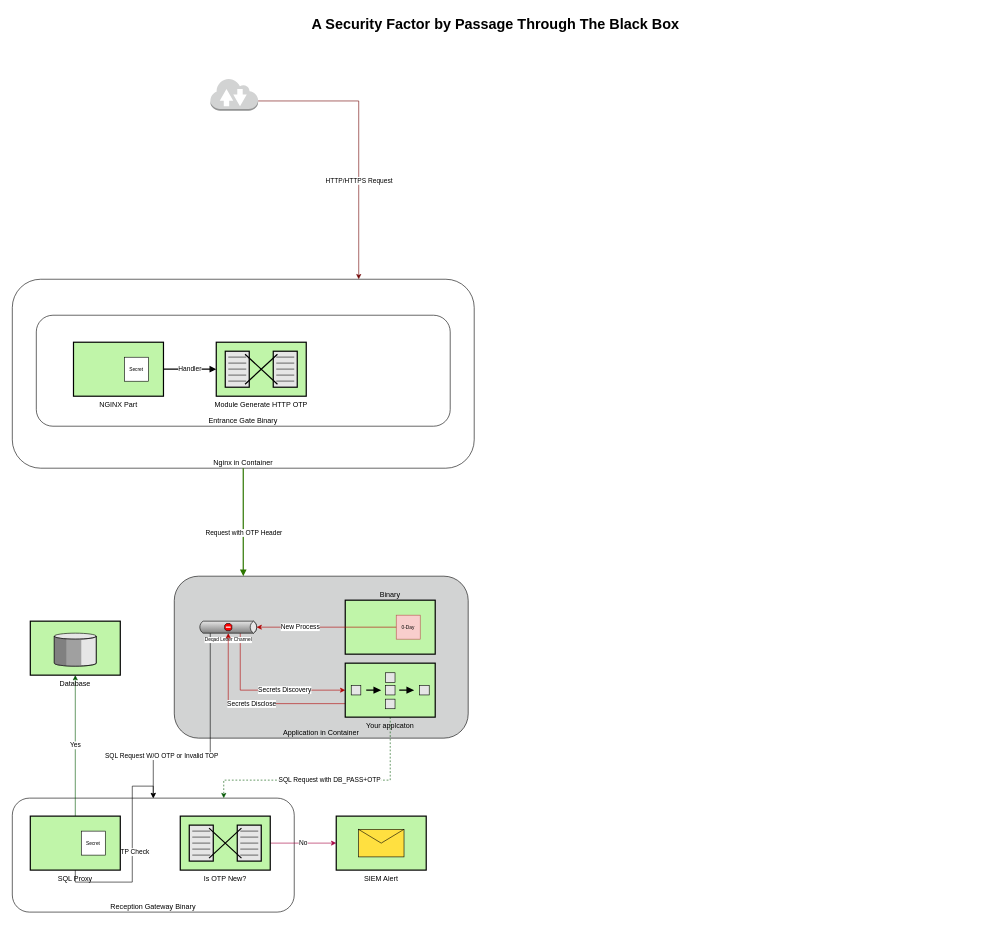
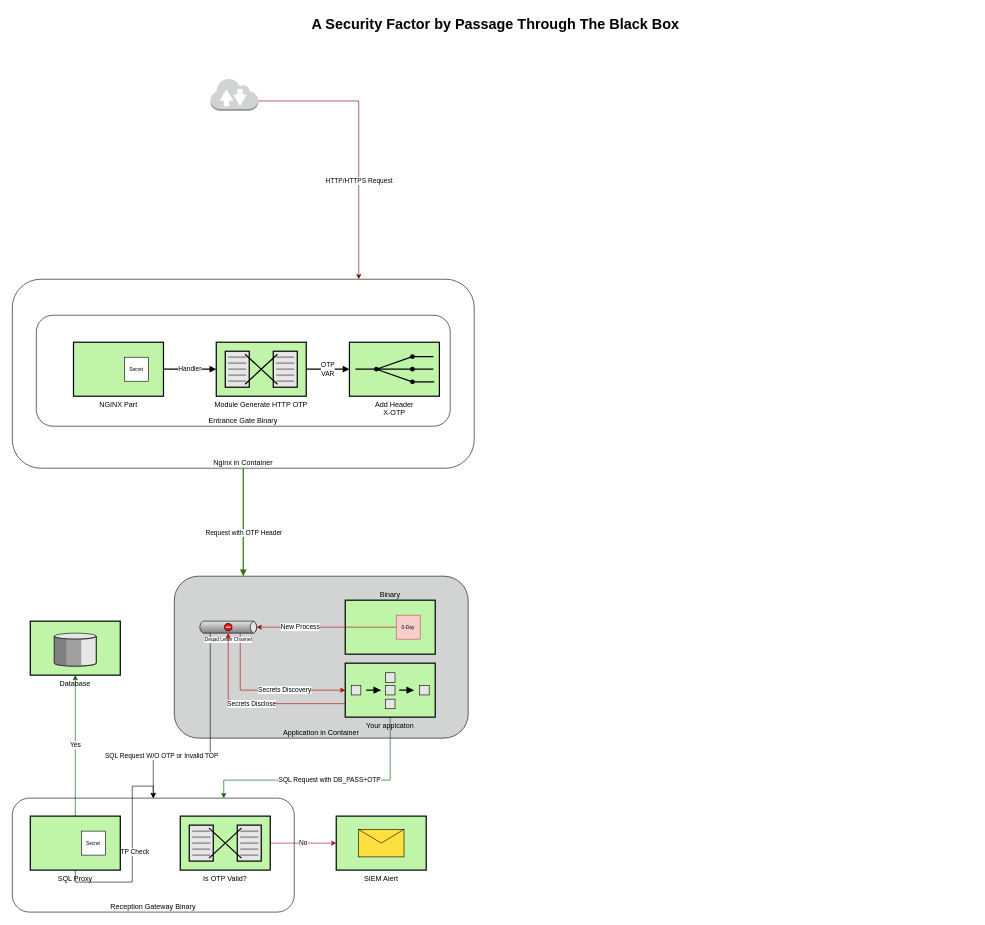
none -> (323, 369)
none -> (395, 369)
(390, 754) -> (390, 754)
(225, 878) -> (225, 878)
